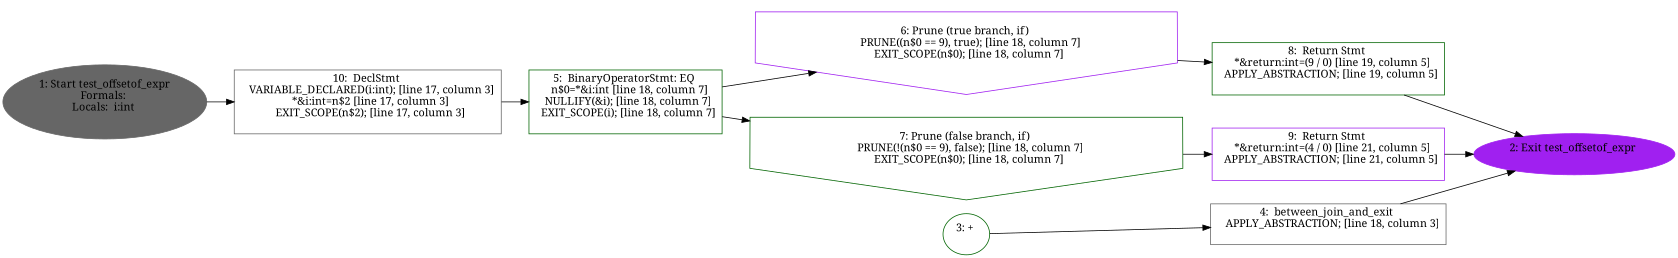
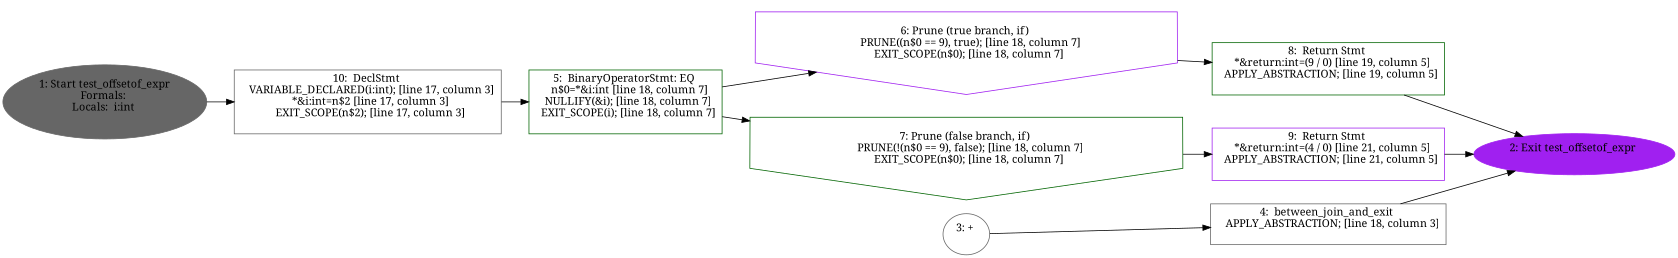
(966, 234) -> (966, 234)
